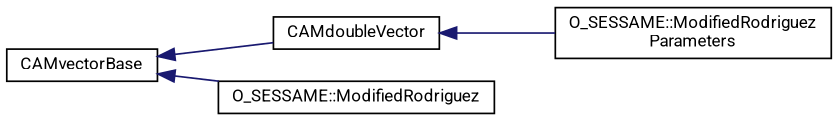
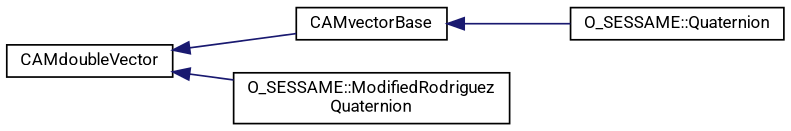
(693, 33) -> (372, 98)
(224, 49) -> (243, 41)
(356, 97) -> (677, 24)
